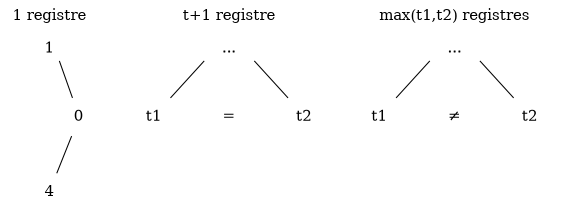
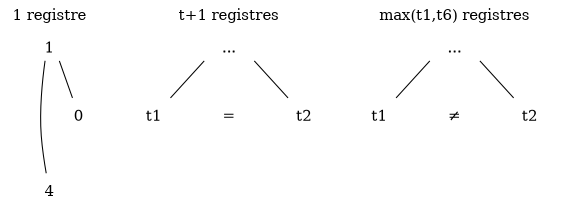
(229, 32) -> (229, 32)
(455, 32) -> (455, 32)
(64, 155) -> (41, 117)
